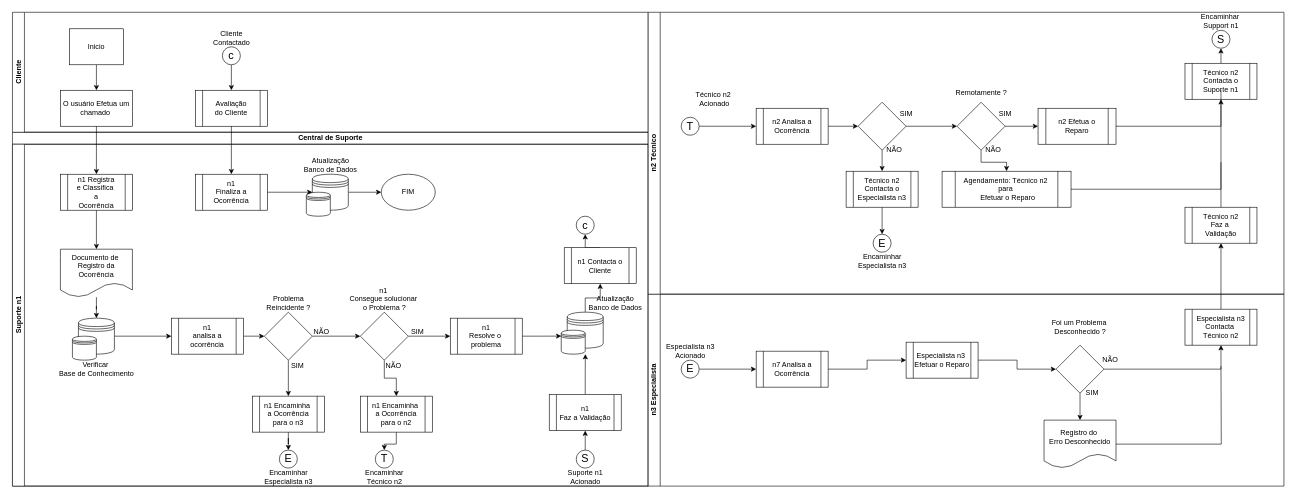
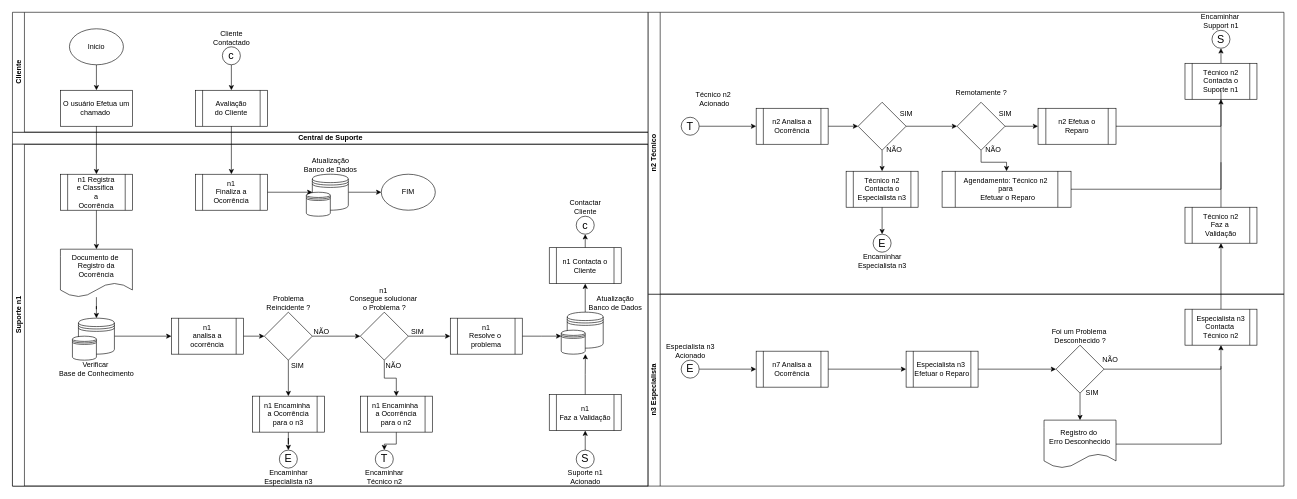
(96, 47) -> (96, 47)
none -> (585, 207)
(600, 266) -> (585, 266)
(1080, 327) -> (1080, 336)
(942, 360) -> (942, 369)
